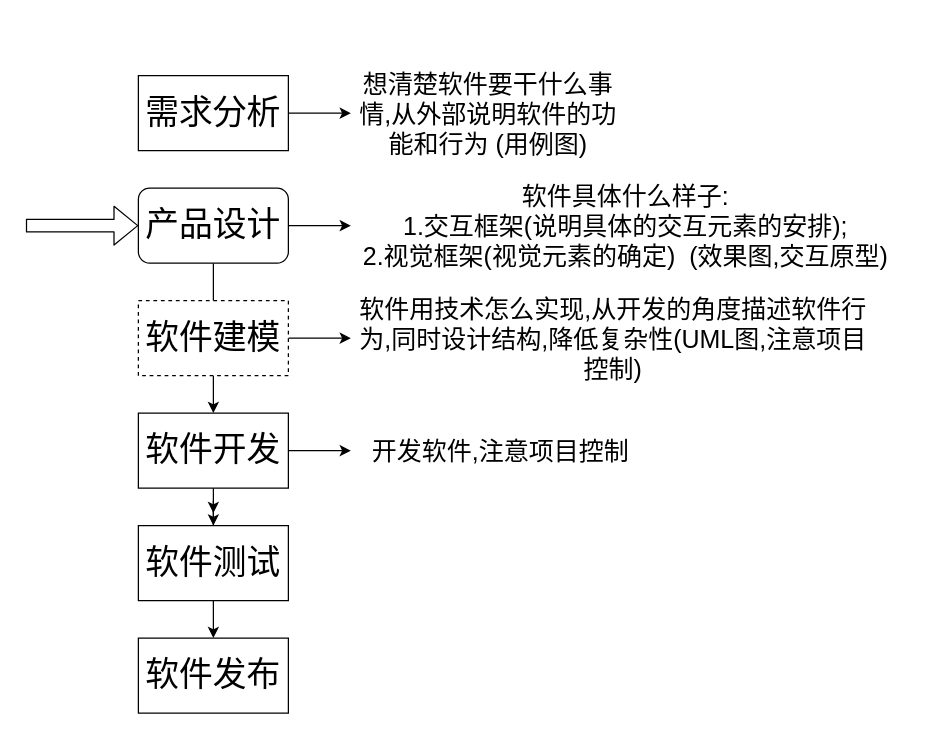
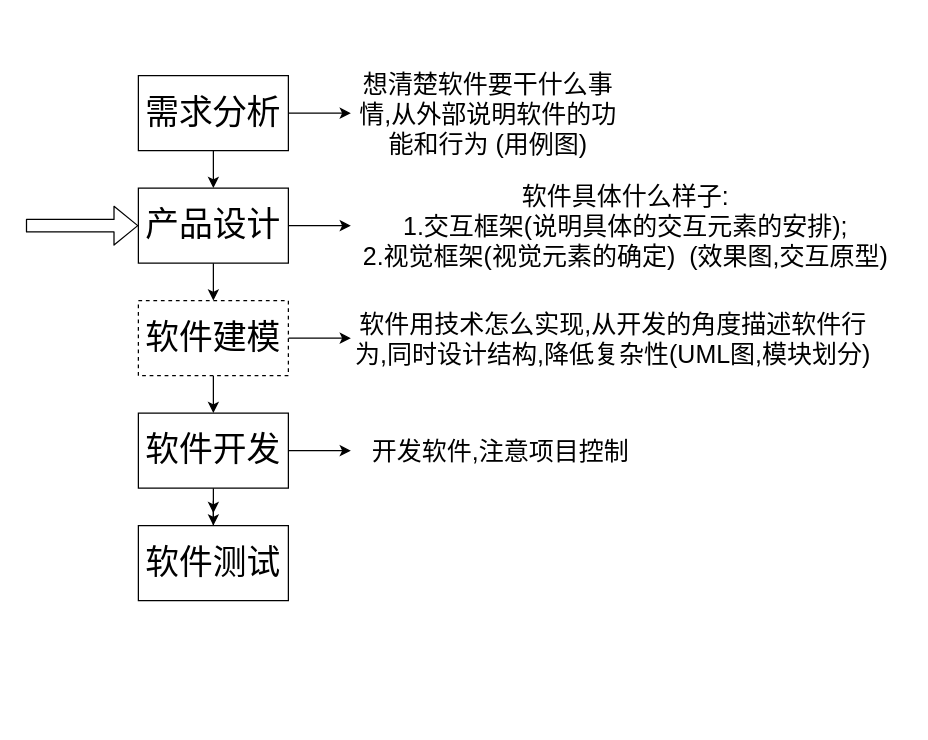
none -> (213, 165)
(213, 226) -> (213, 226)
(213, 294) -> (213, 291)
(613, 338) -> (613, 338)
(213, 615) -> none
(213, 676) -> none
